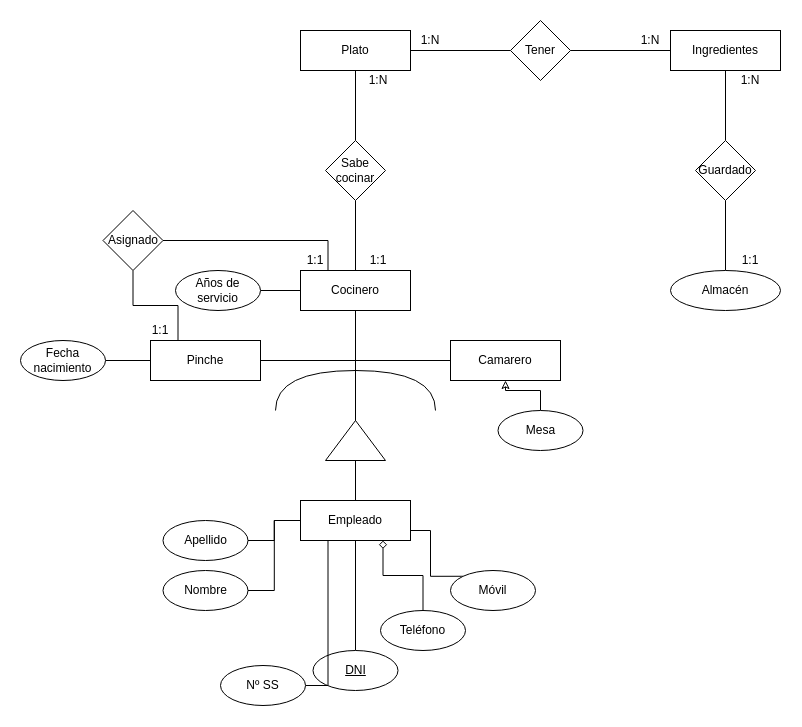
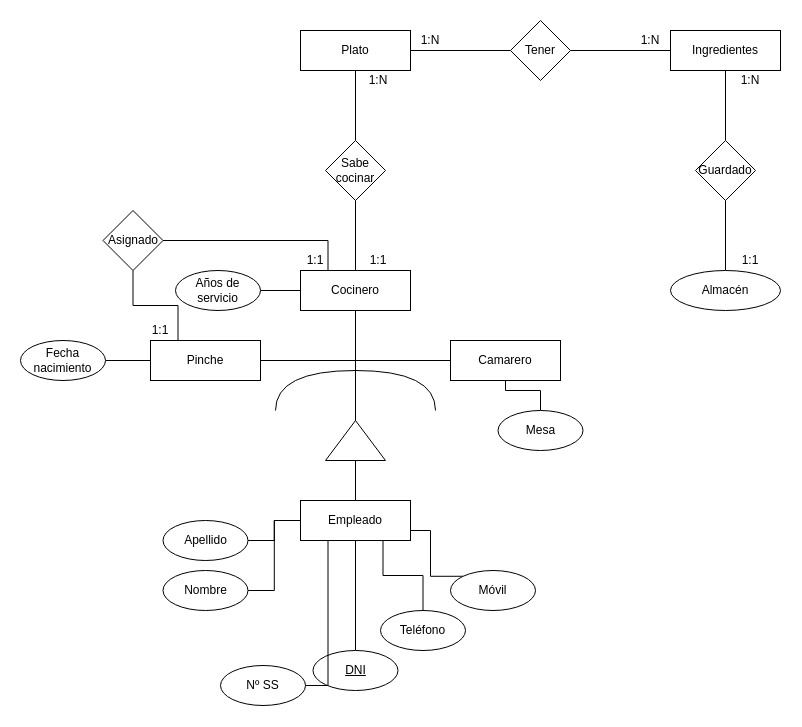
(507, 391) -> (506, 389)
(383, 548) -> (383, 545)
